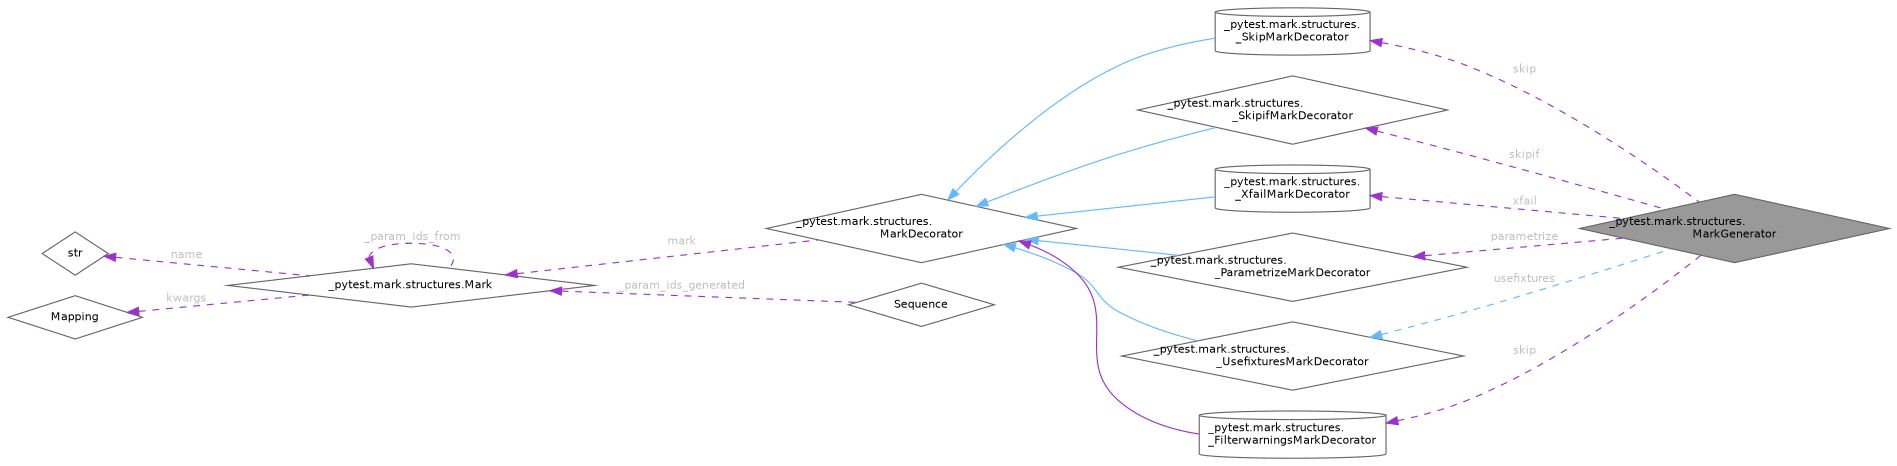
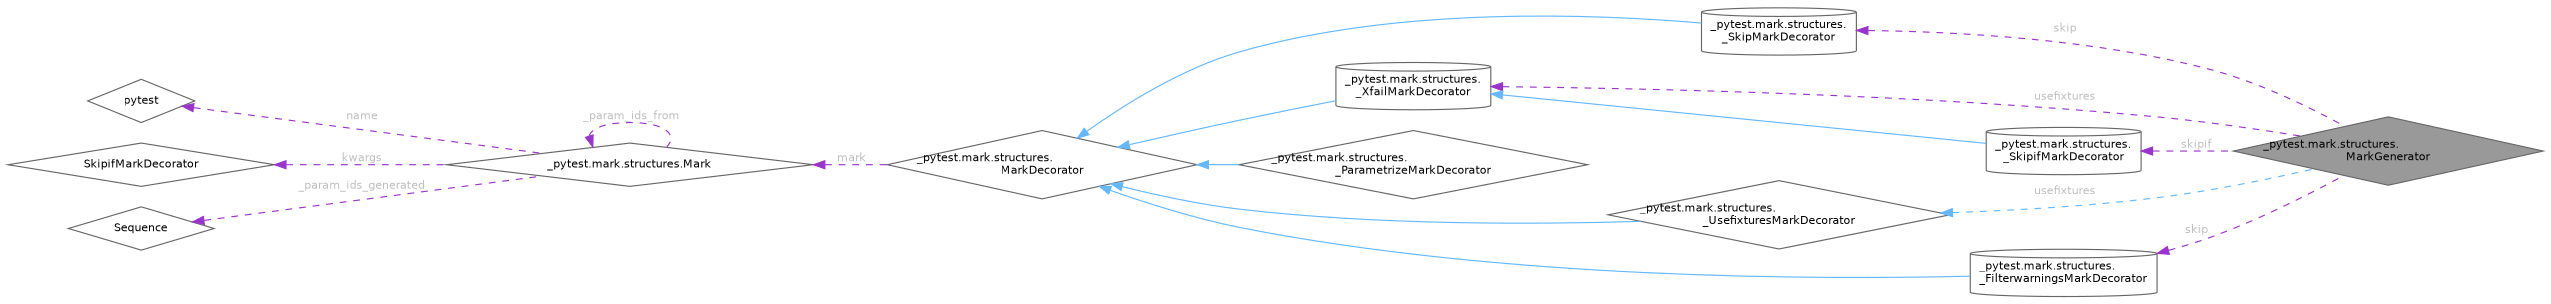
(1293, 110) -> (2064, 151)
(1100, 160) -> (1744, 119)
(1523, 202) -> (2064, 97)
(1524, 247) -> none
(75, 254) -> (141, 101)
(709, 297) -> (373, 198)
(75, 317) -> (141, 165)
(1097, 354) -> (1536, 266)
